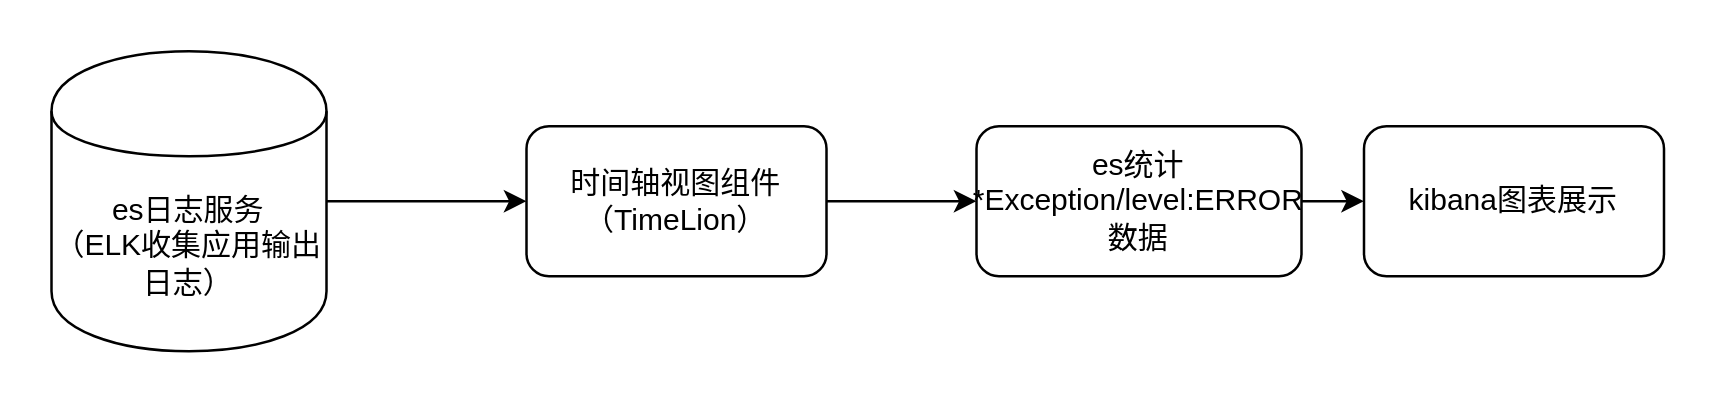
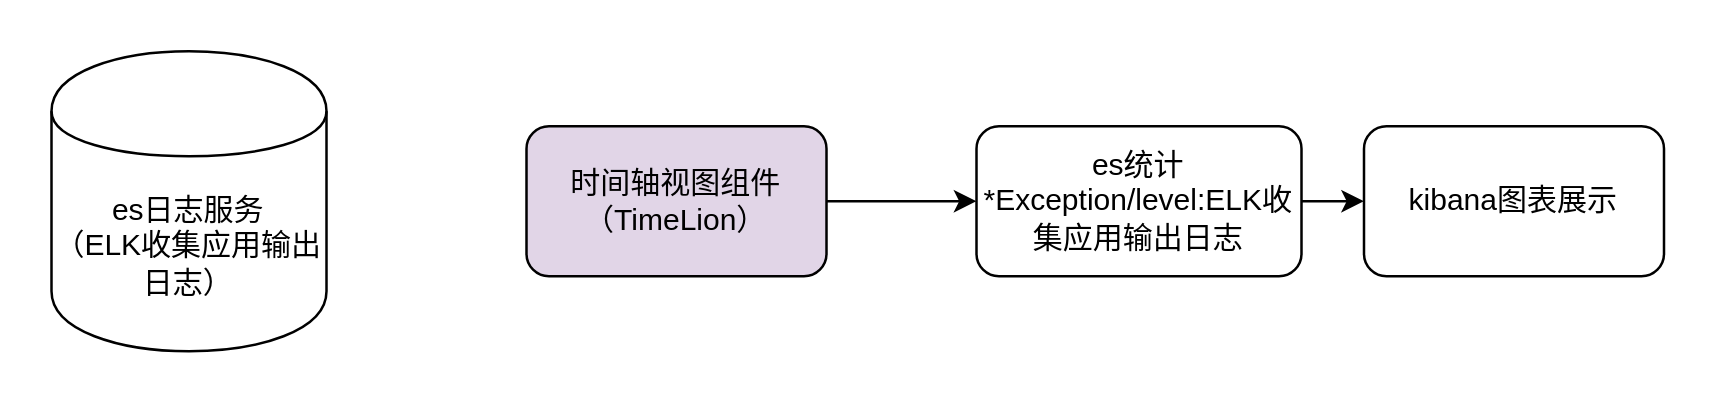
(418, 201) -> none
(676, 201) -> (676, 201)
(1139, 201) -> (1139, 201)
